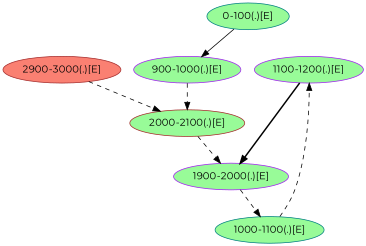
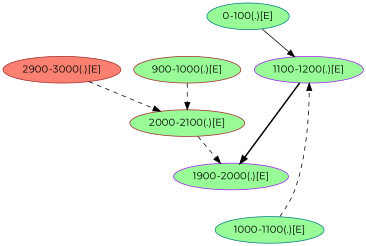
(221, 40) -> (276, 40)
(187, 70) -> (187, 70)
(248, 200) -> none
